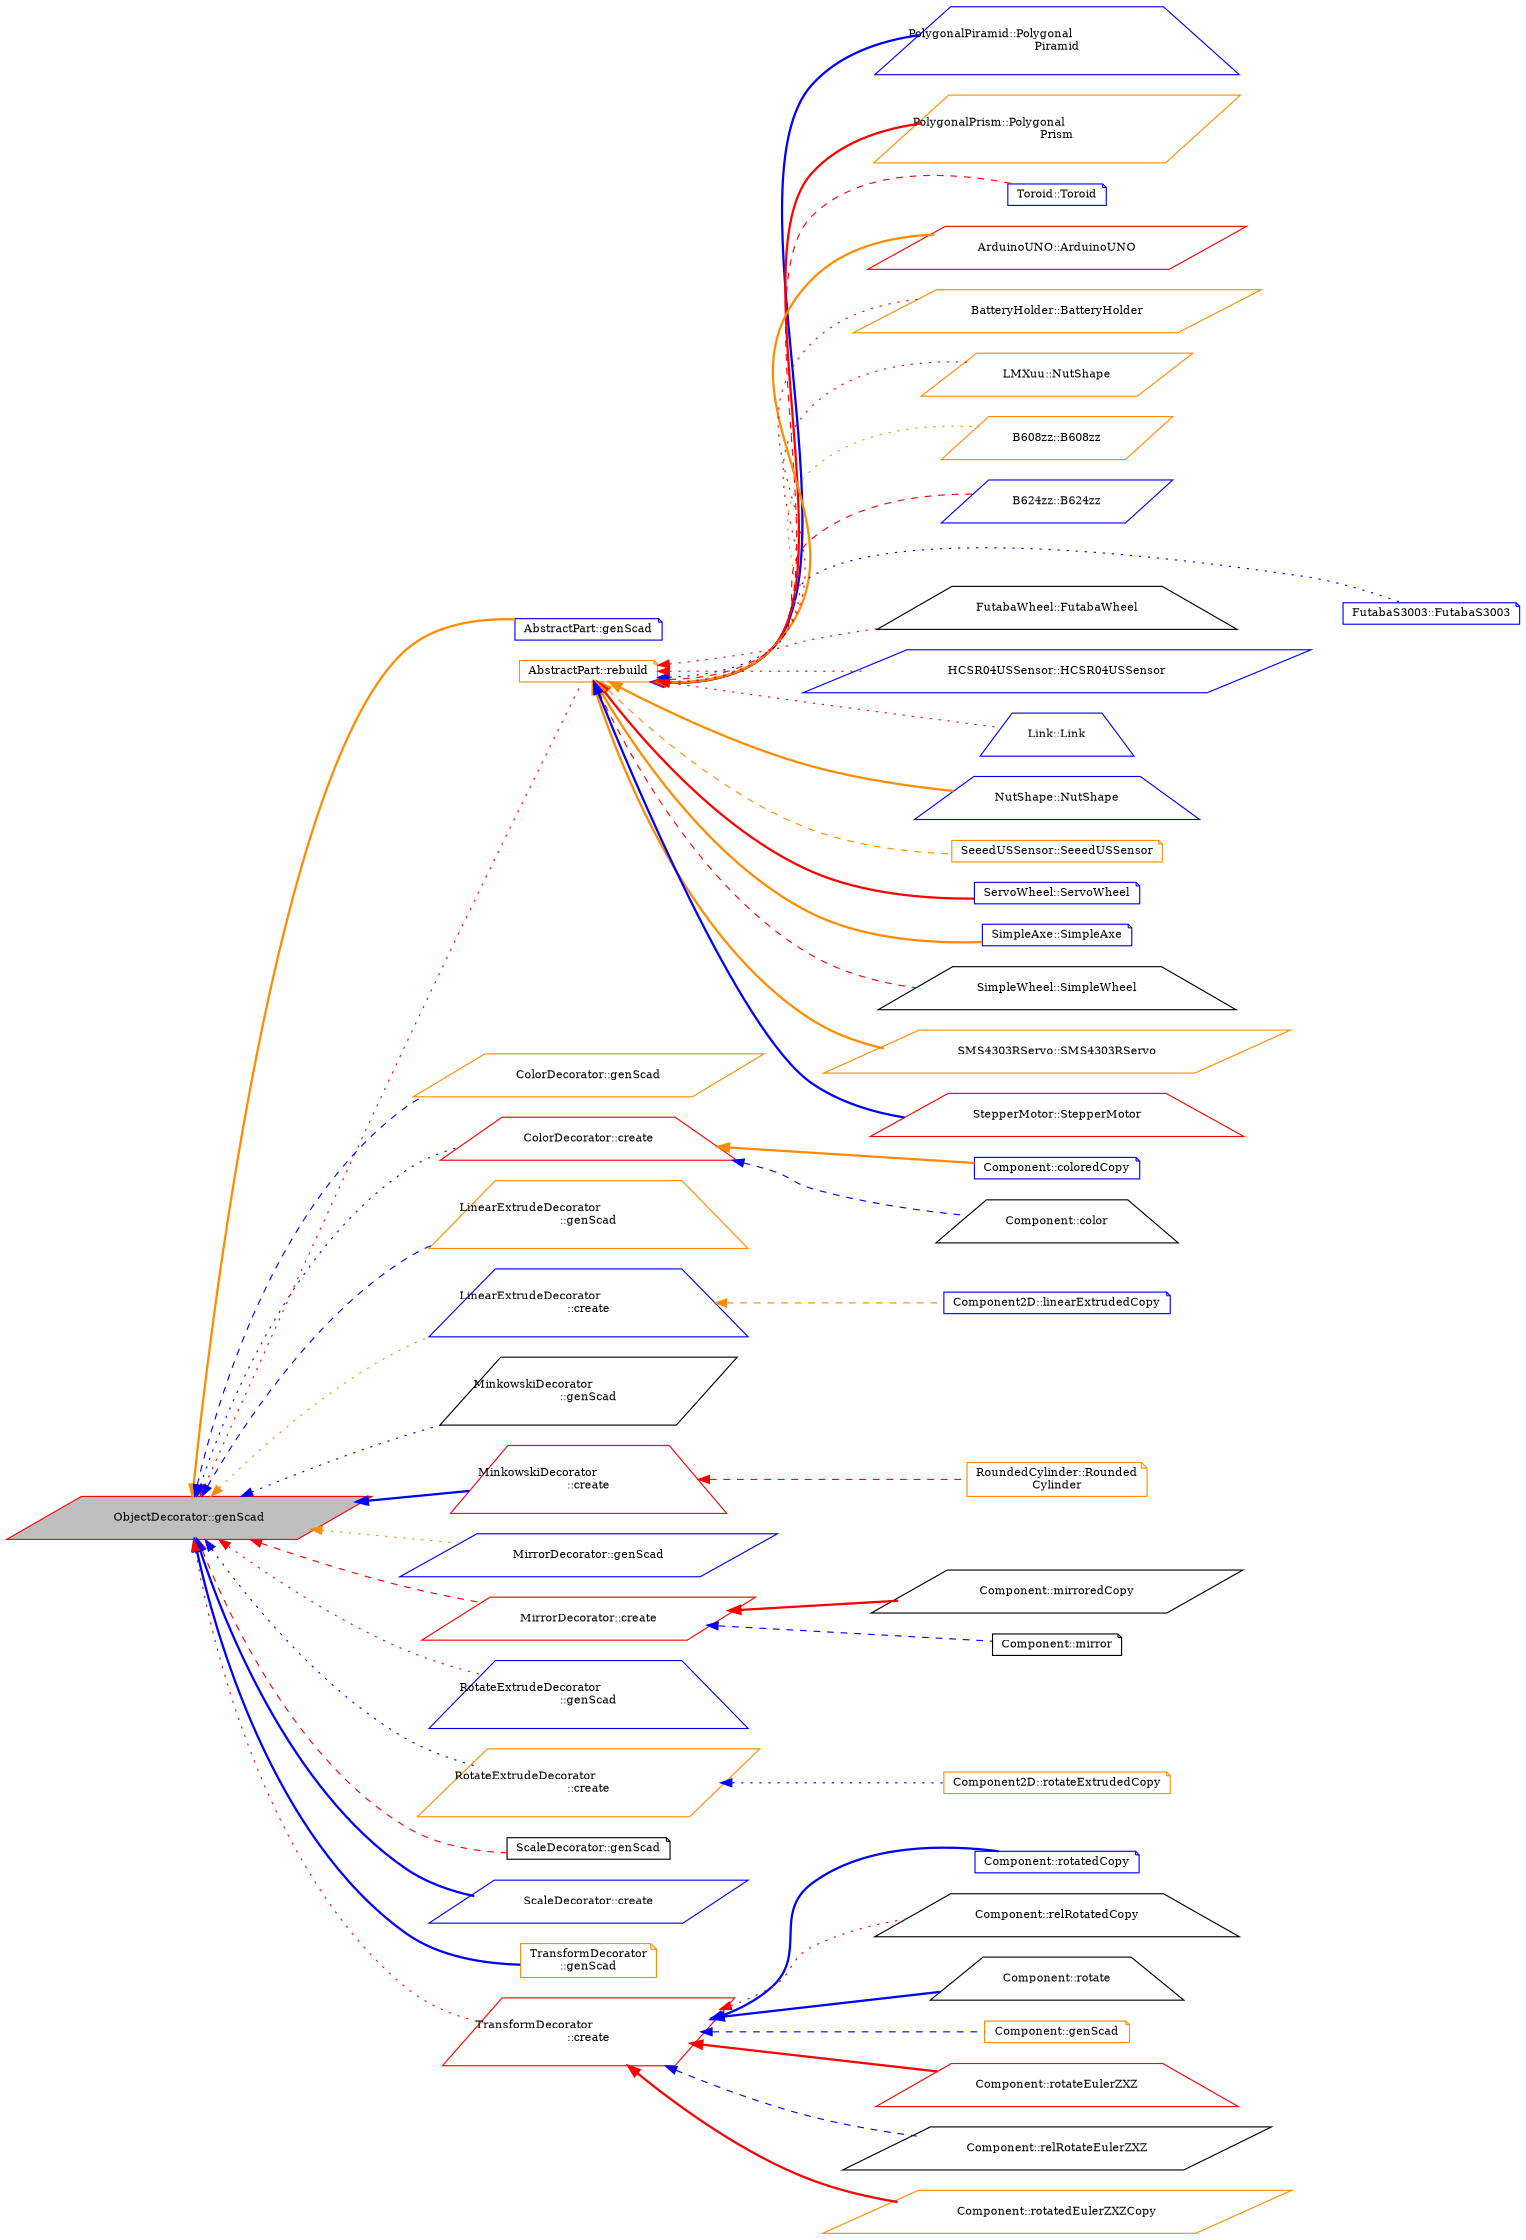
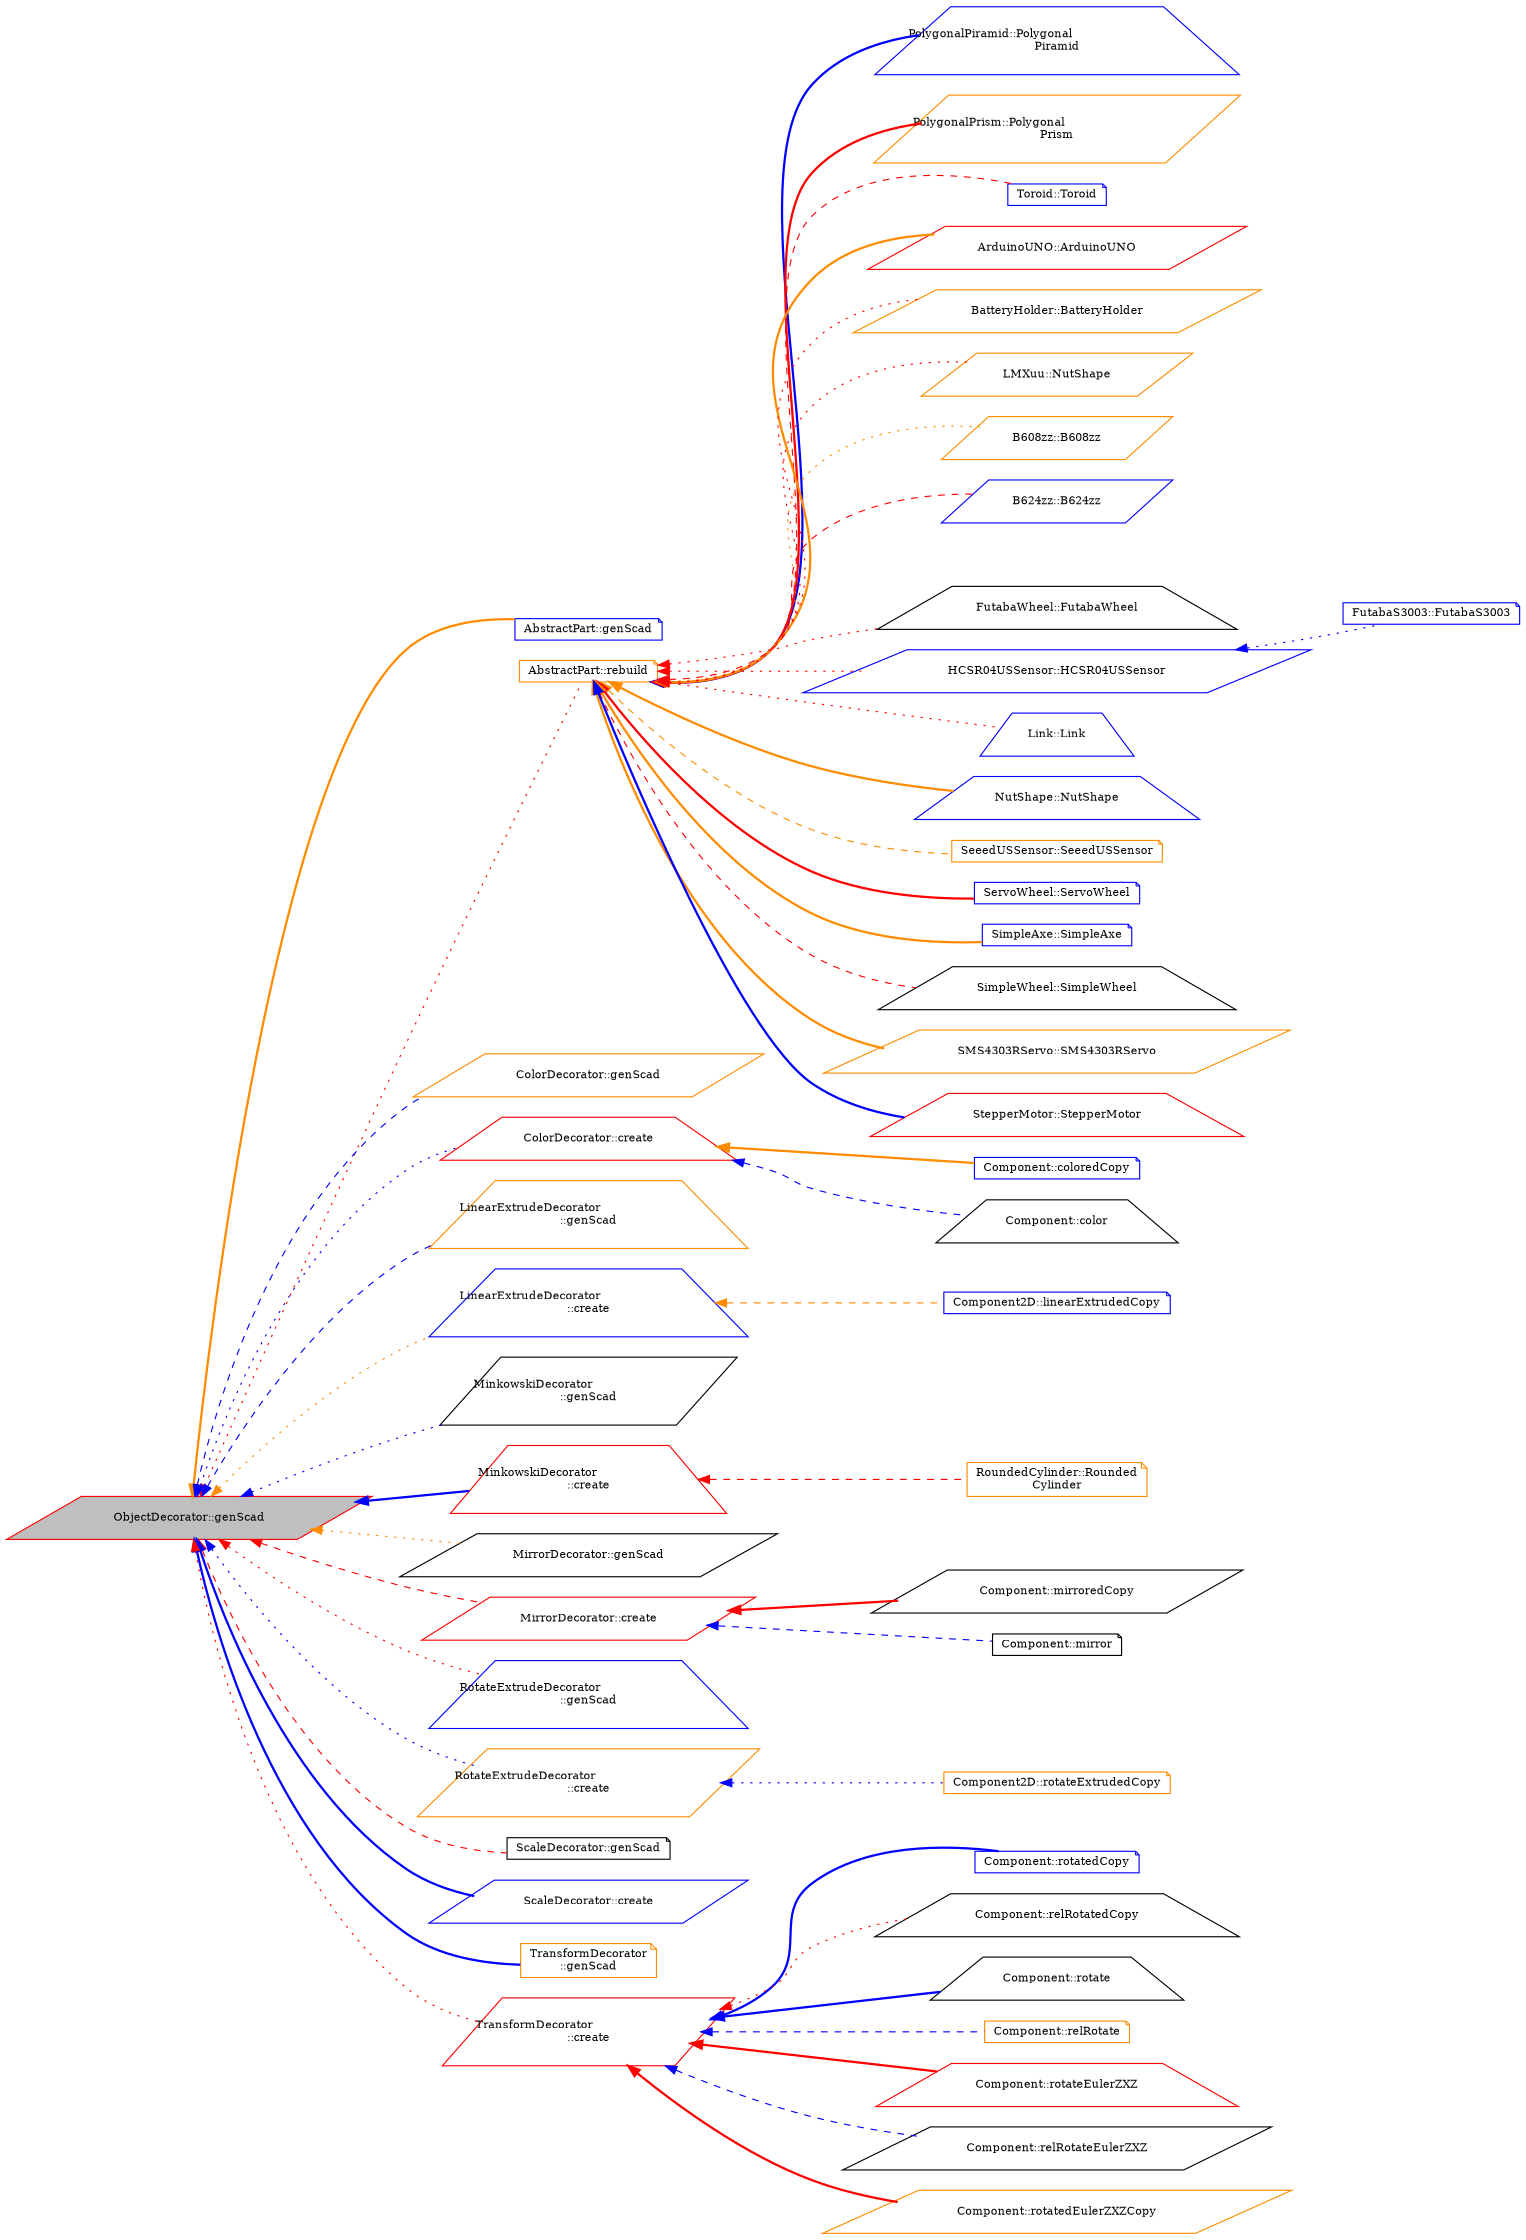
(1011, 549) -> (1315, 637)
(589, 1555) -> (589, 1555)
(1057, 2032) -> (1057, 2032)
